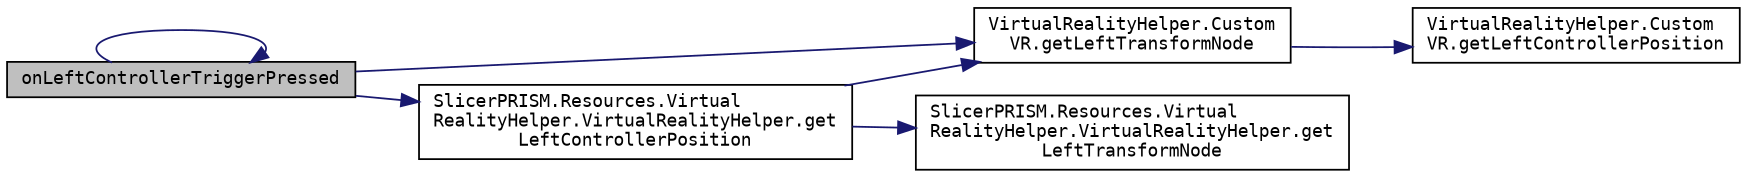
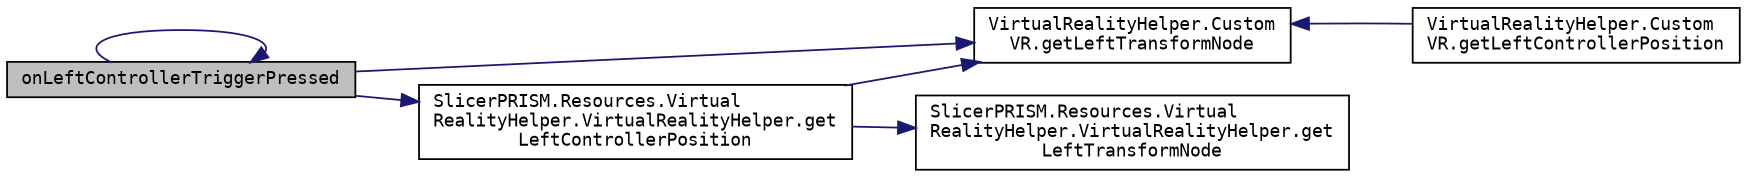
(1343, 47) -> (1361, 23)
